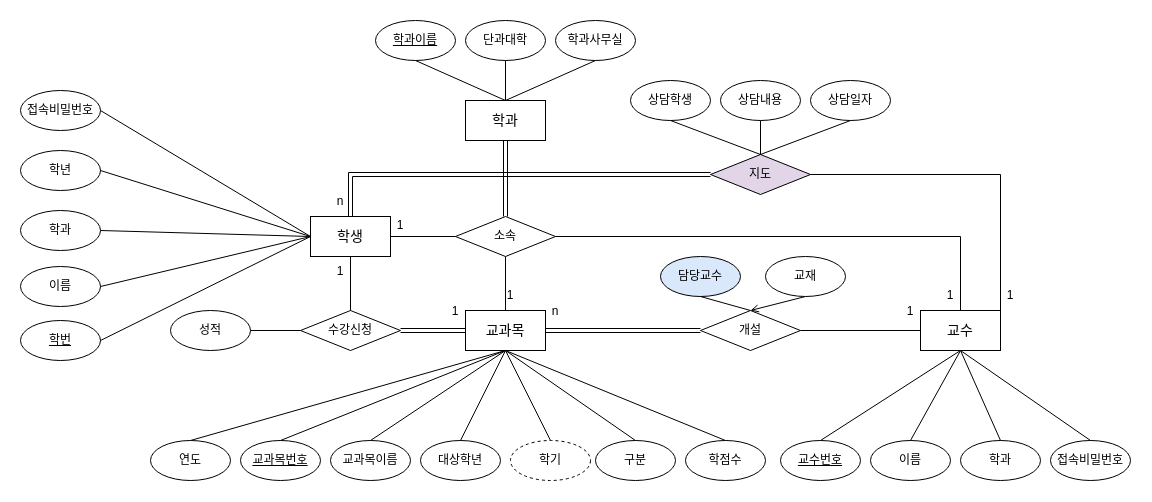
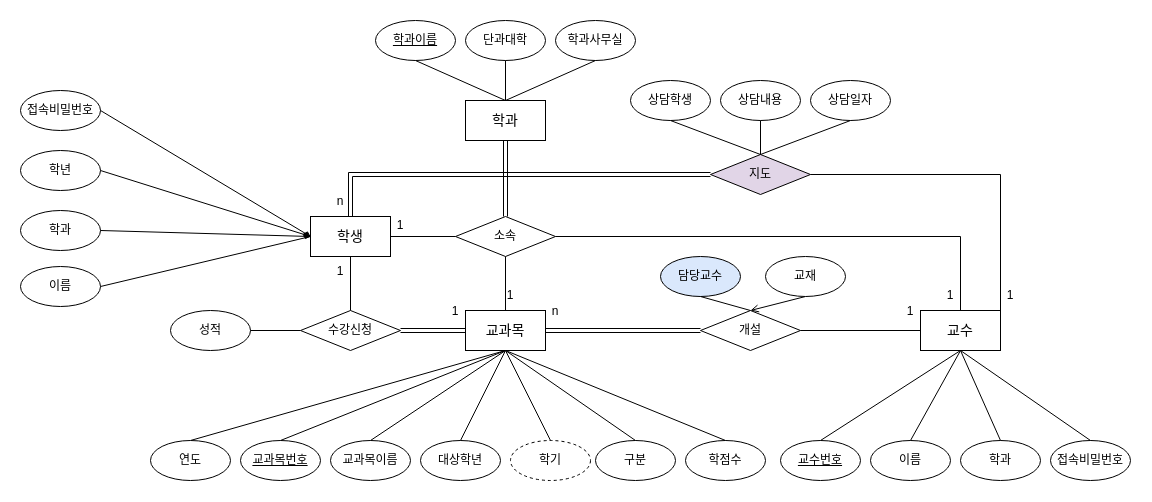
(302, 234) -> (302, 234)
(203, 290) -> none
(61, 341) -> none
